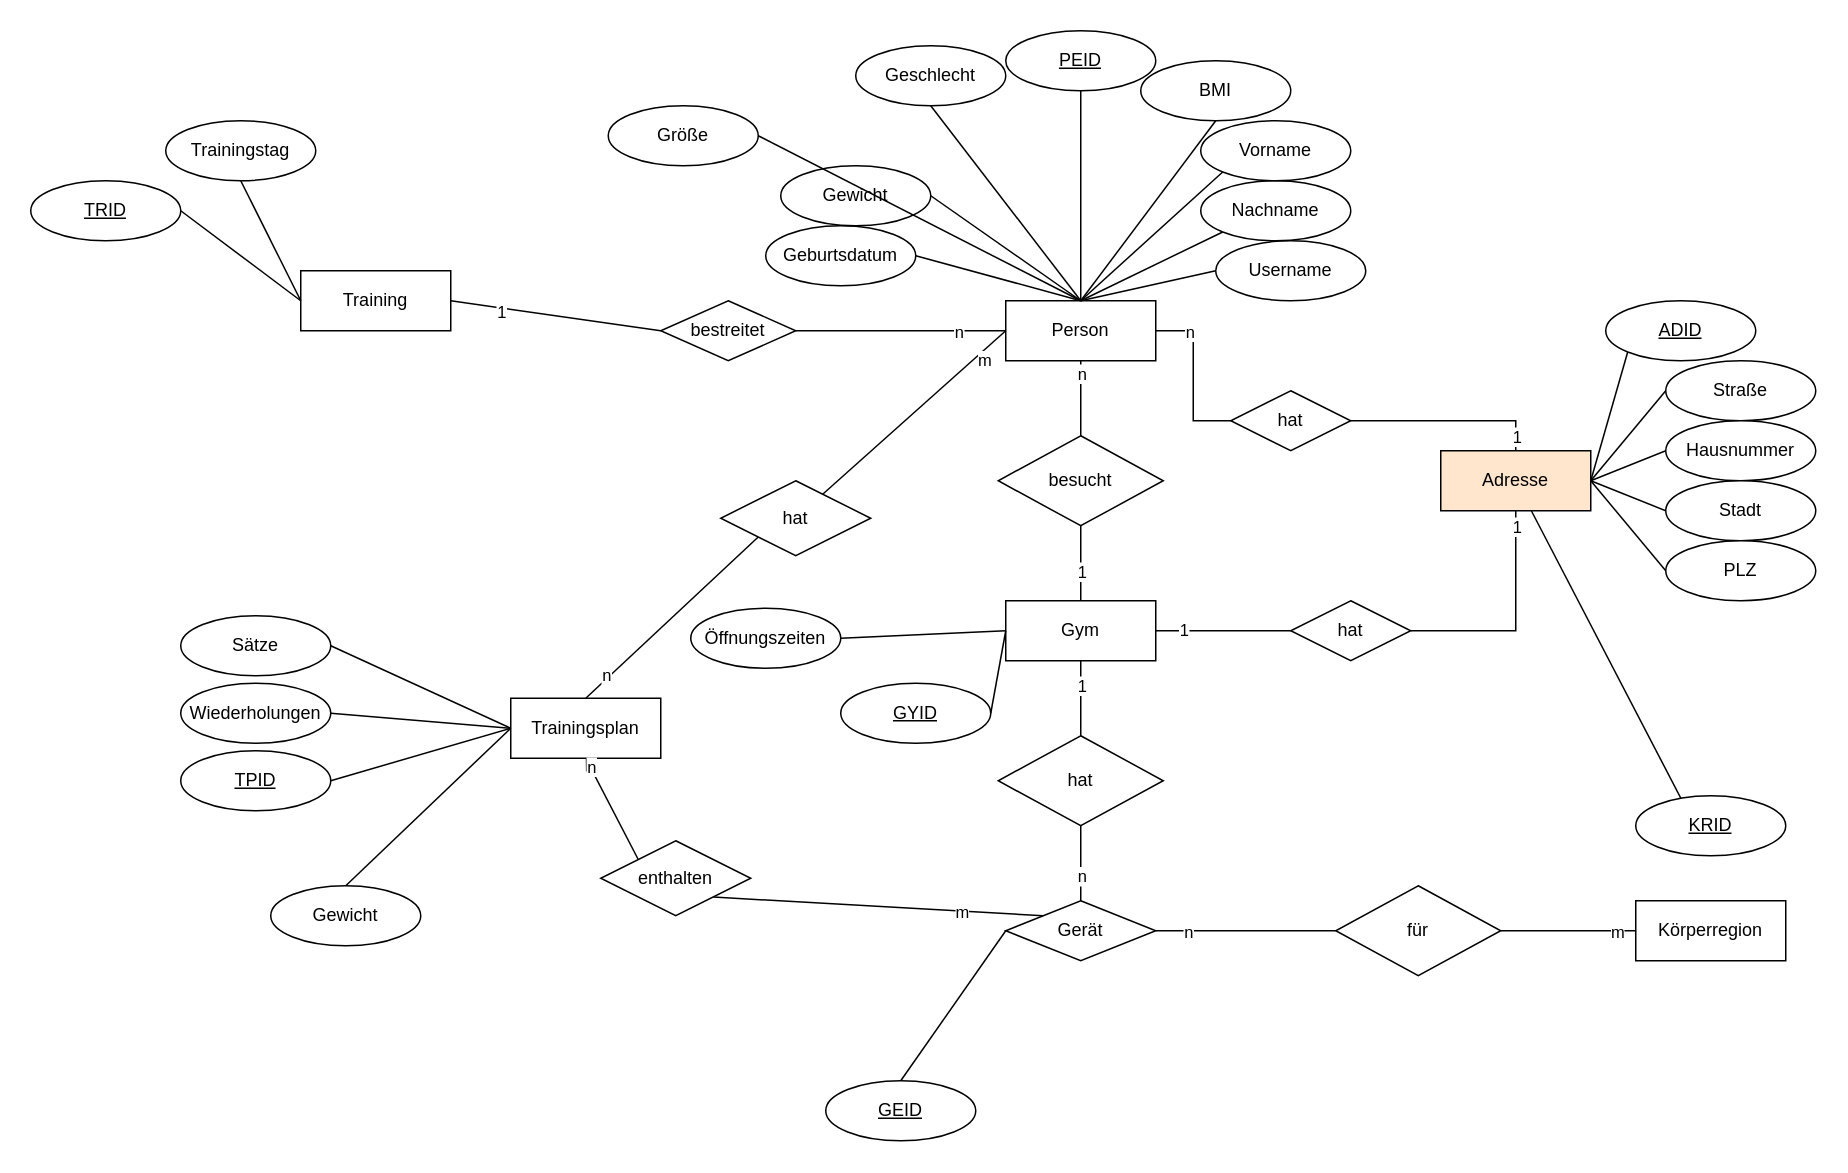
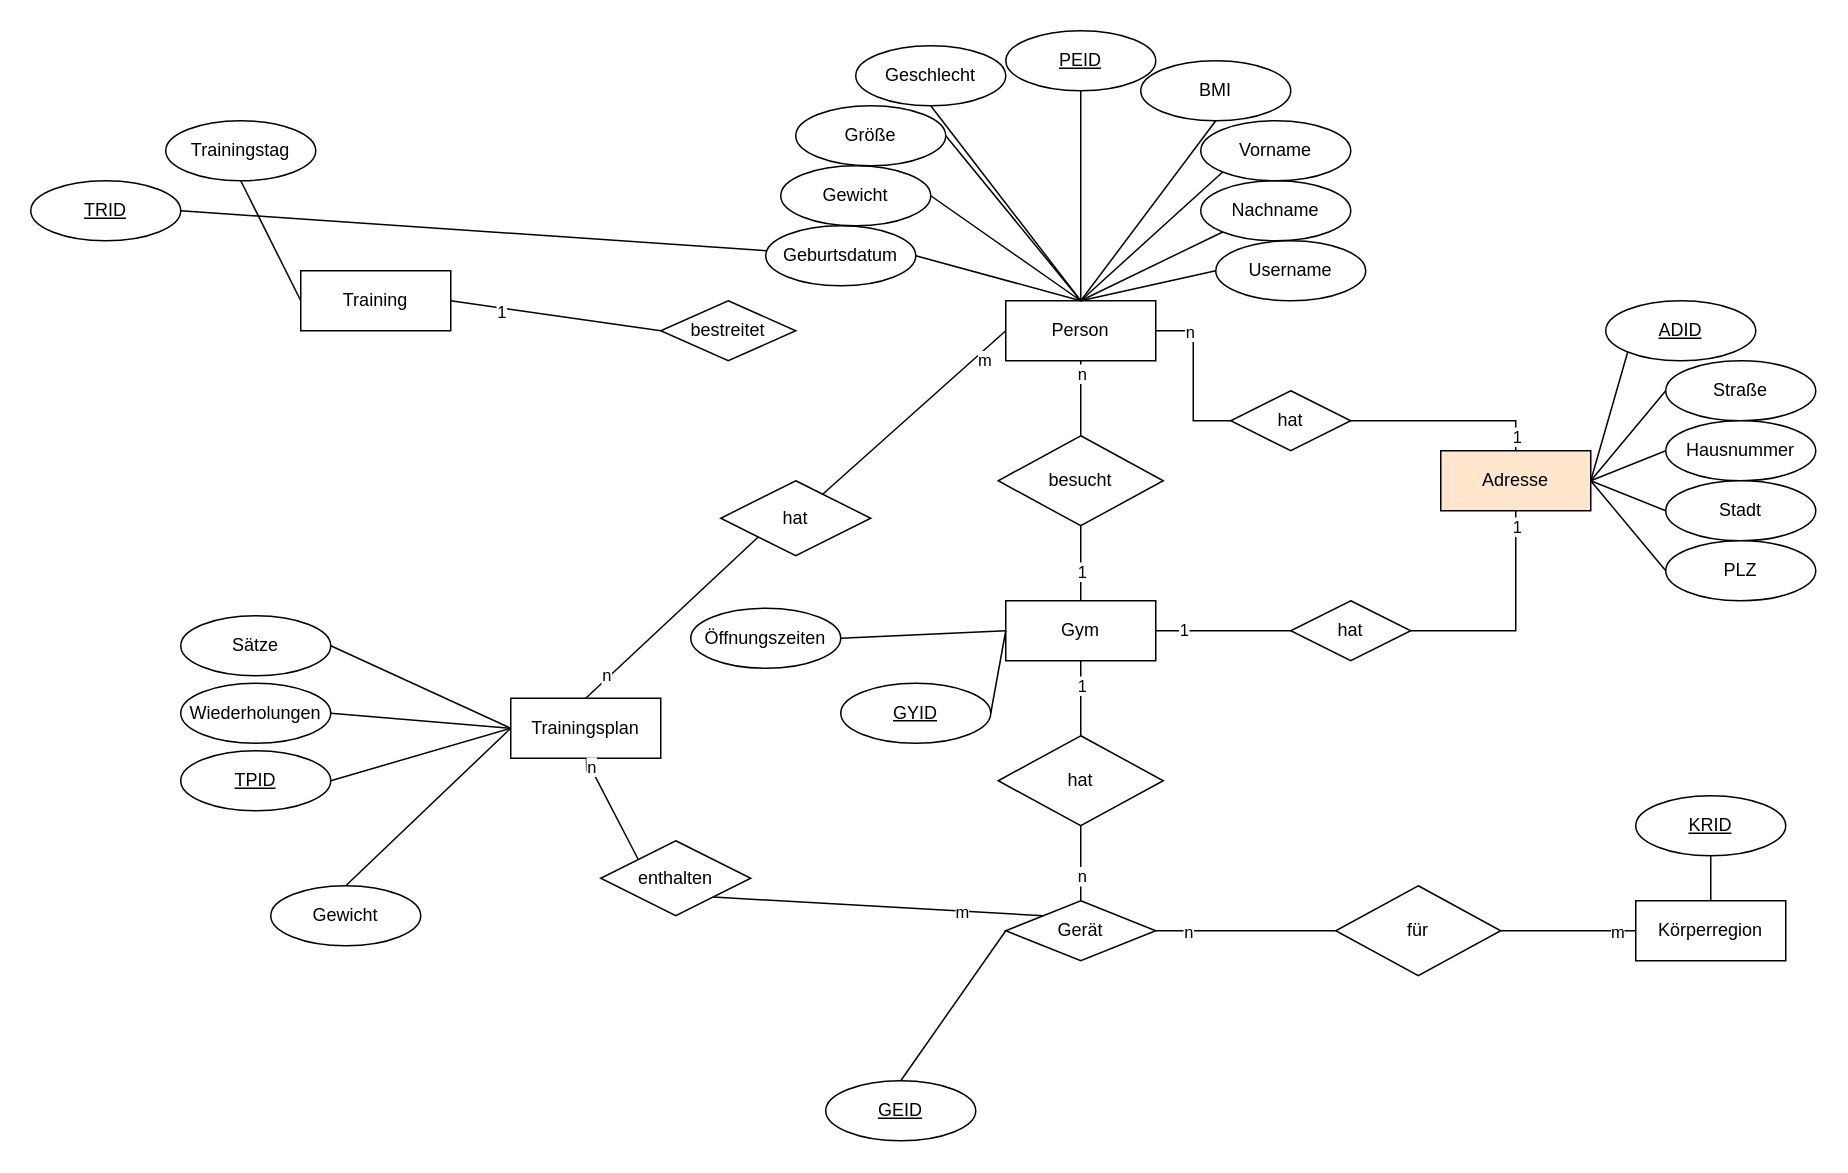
(683, 136) -> (871, 136)
(241, 256) -> (473, 231)
(899, 331) -> none
(1606, 655) -> (1711, 878)
